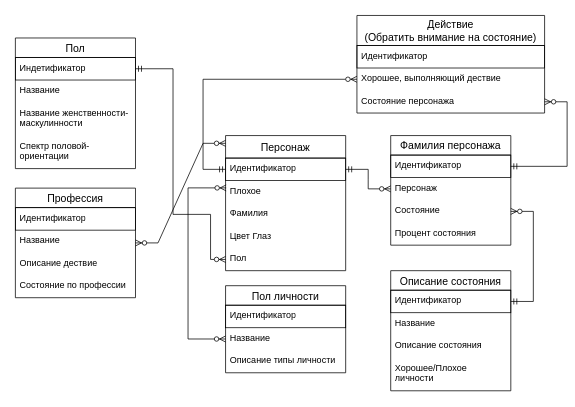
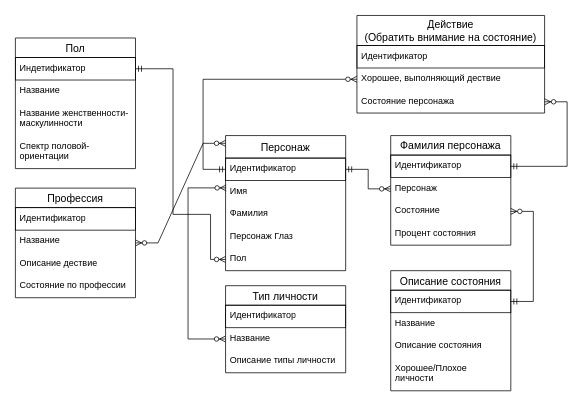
(245, 191) -> (237, 191)
(251, 236) -> (261, 236)
(285, 296) -> (285, 296)
